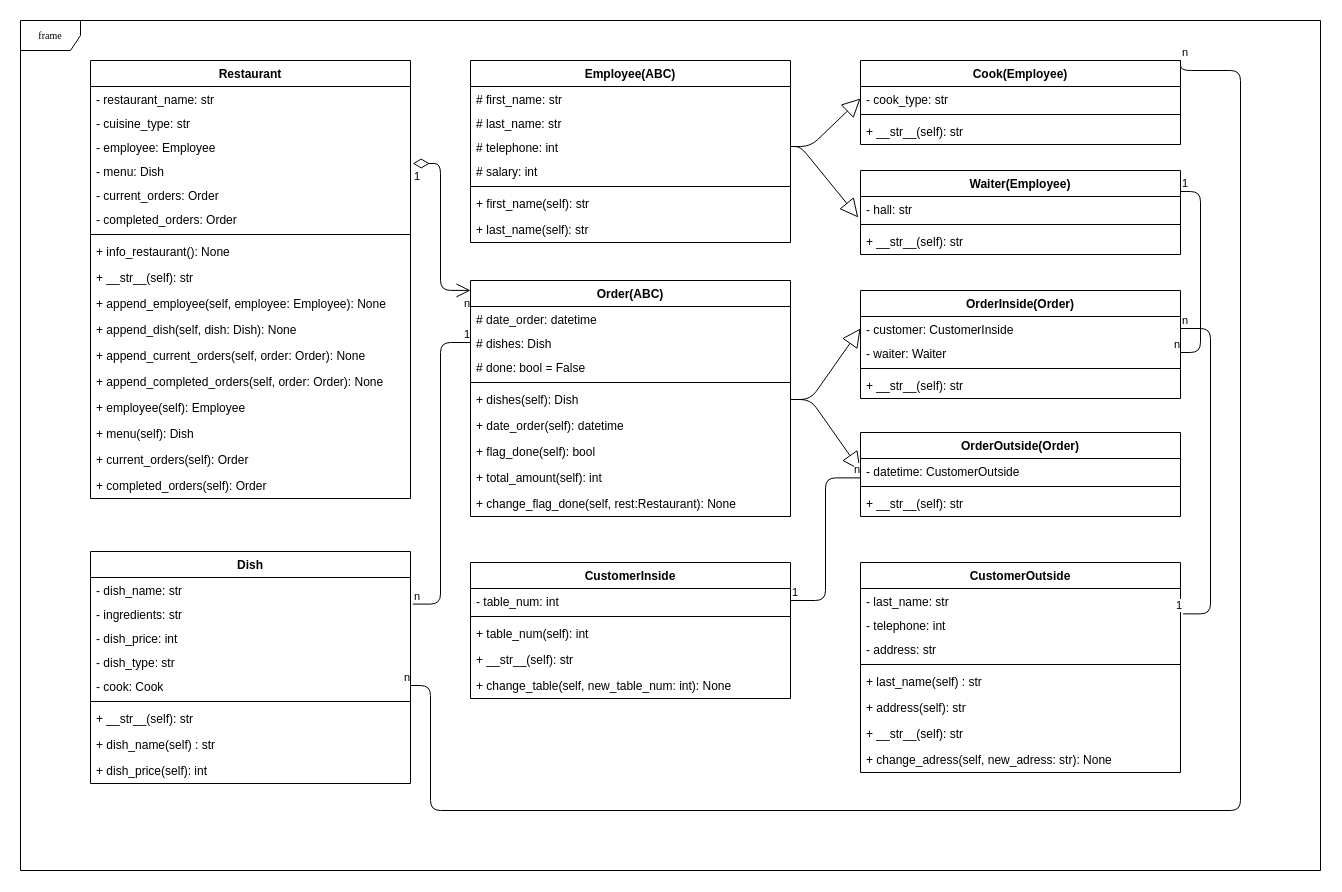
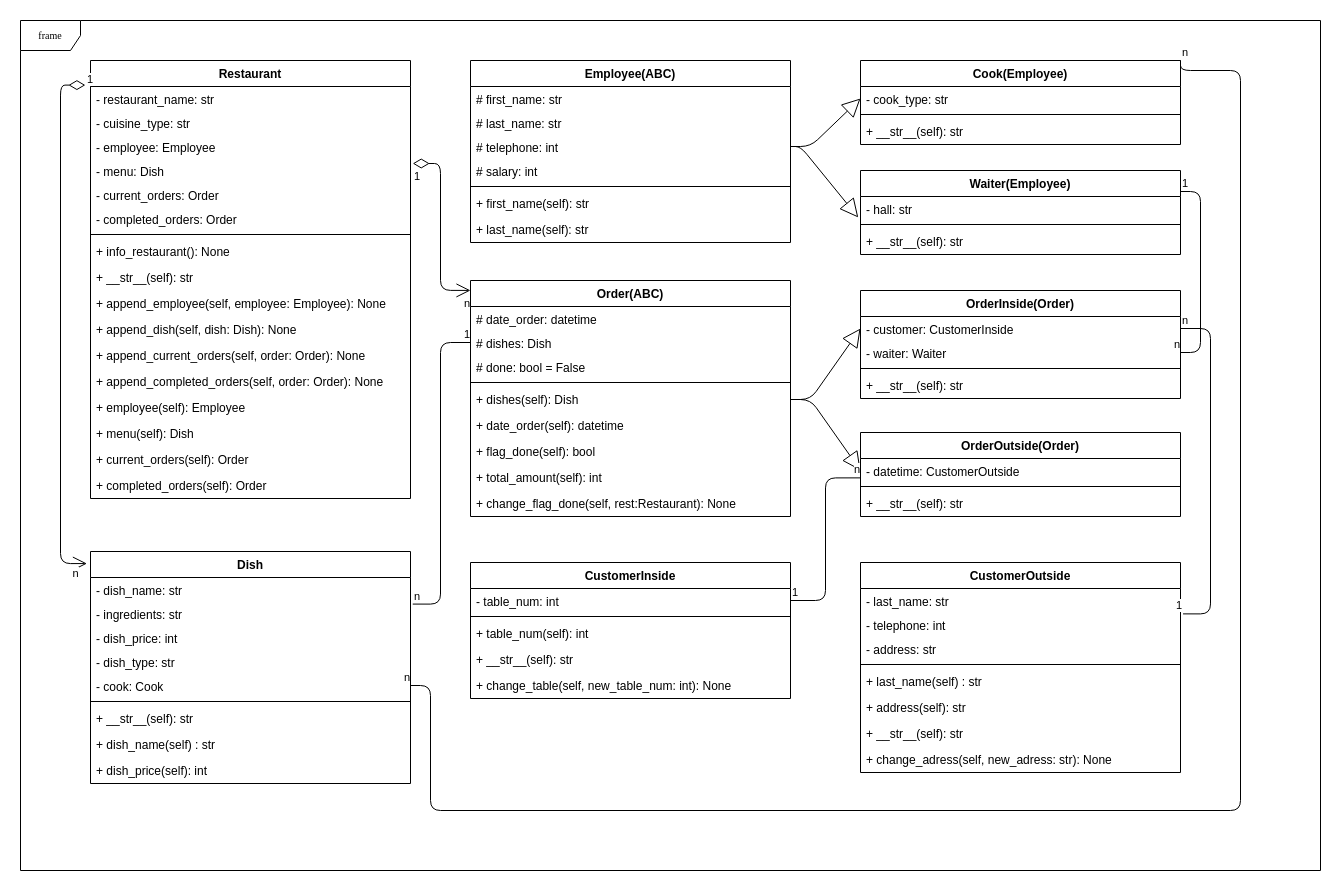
none -> (61, 329)
